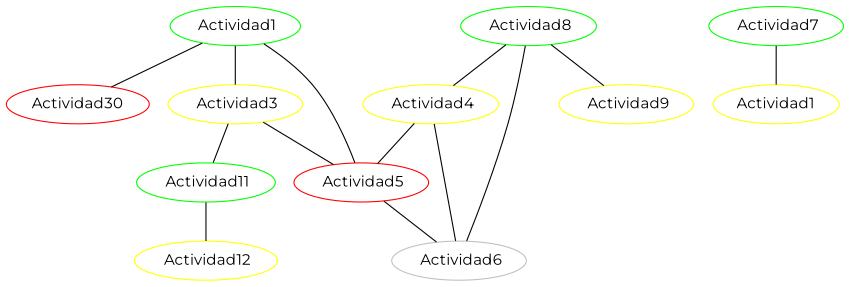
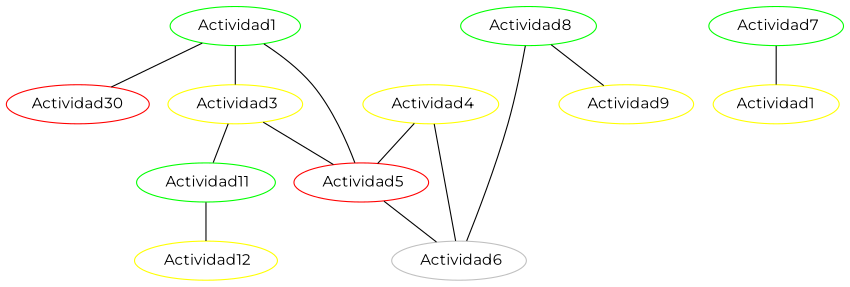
(480, 65) -> none
